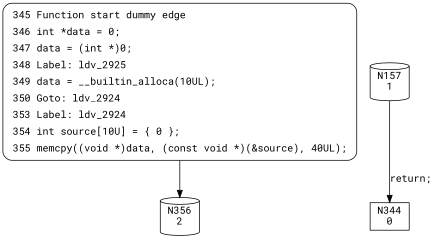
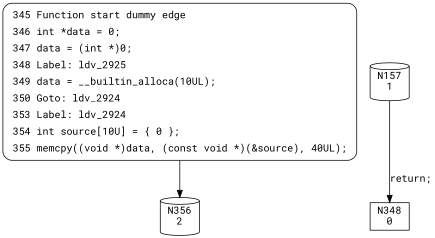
(390, 216) -> (390, 216)
